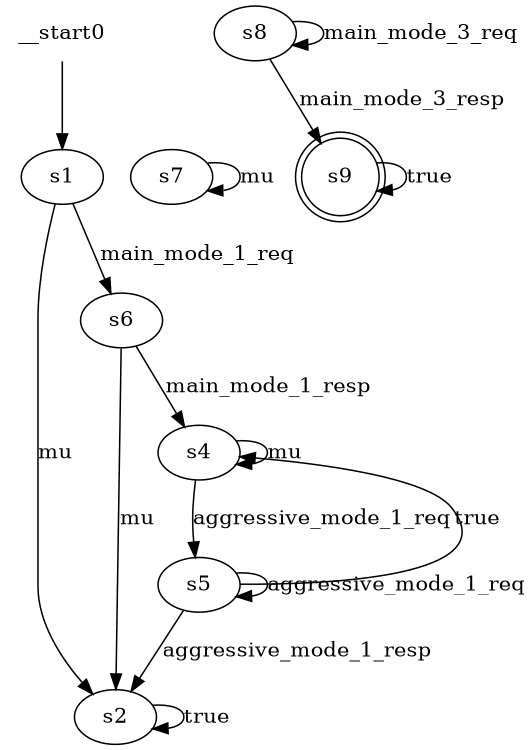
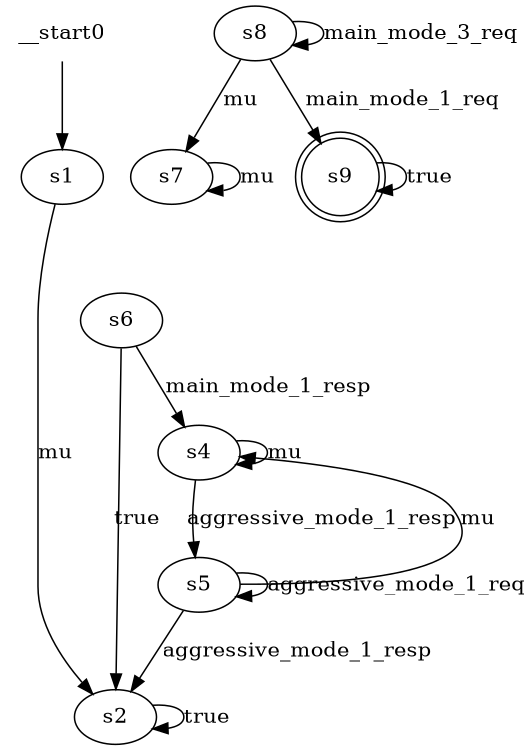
none -> (217, 98)
(403, 100) -> (403, 100)
(89, 241) -> none
(138, 519) -> (138, 519)
(322, 519) -> (322, 519)
(478, 519) -> (478, 519)
